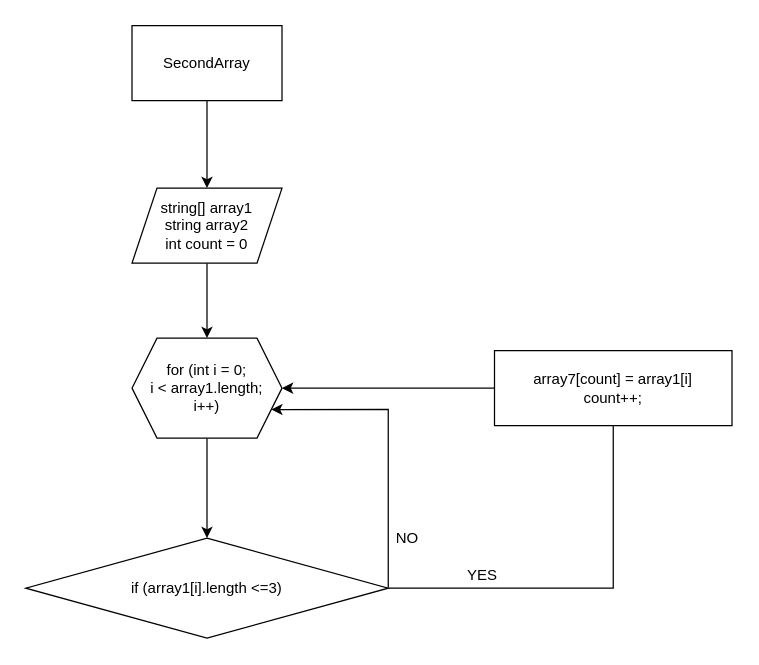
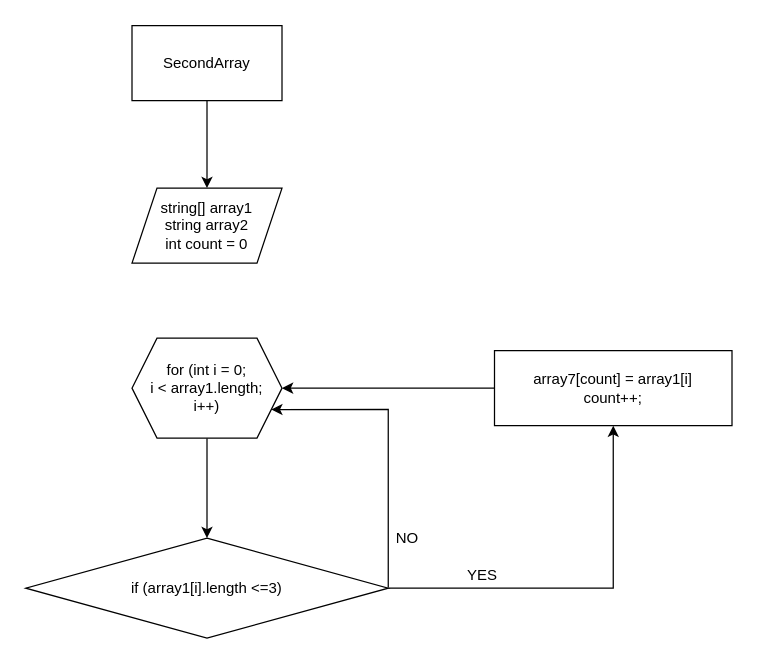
(207, 296) -> none
(613, 432) -> (613, 436)
